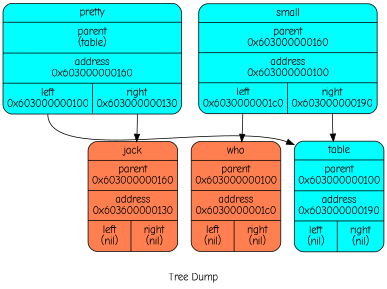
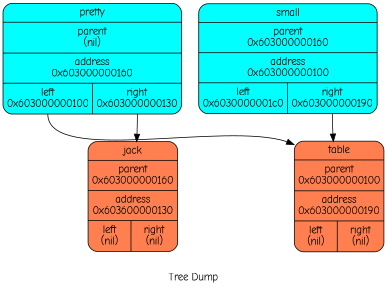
(92, 43) -> (92, 43)
(236, 196) -> none
(339, 196) -> (339, 196)
